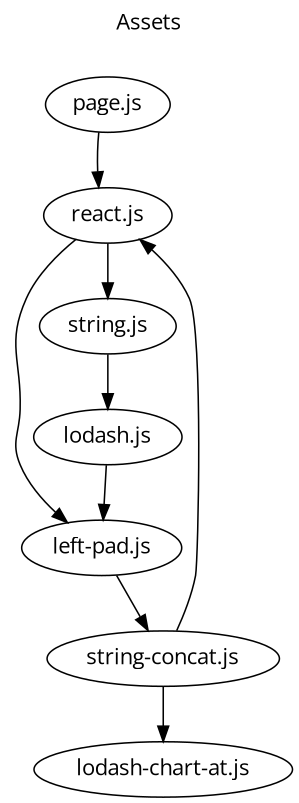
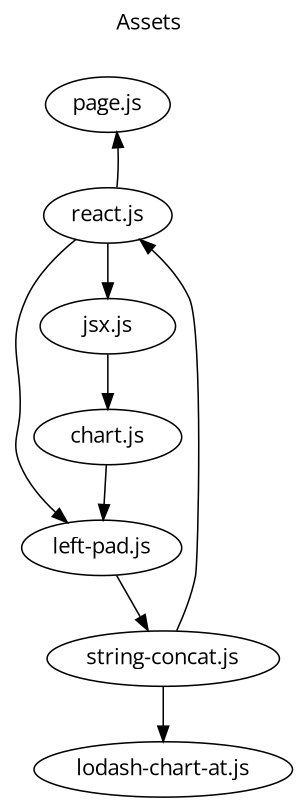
(98, 152) -> (118, 168)
(108, 326) -> (108, 326)
(108, 437) -> (108, 437)
